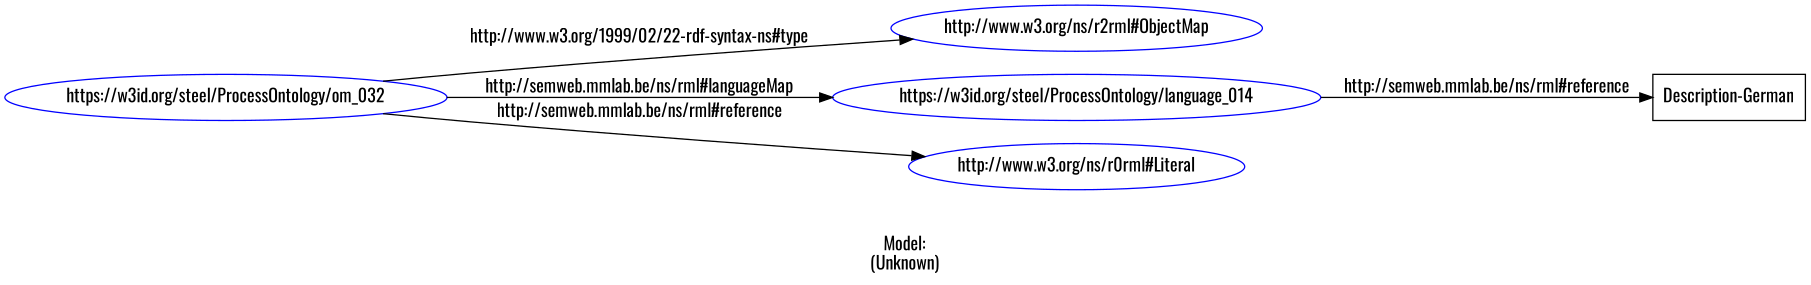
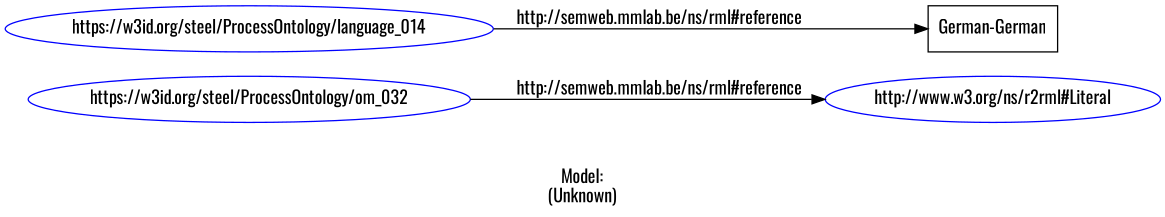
(1077, 28) -> none
(633, 97) -> none
(1729, 97) -> (993, 29)
(1077, 167) -> (993, 99)
